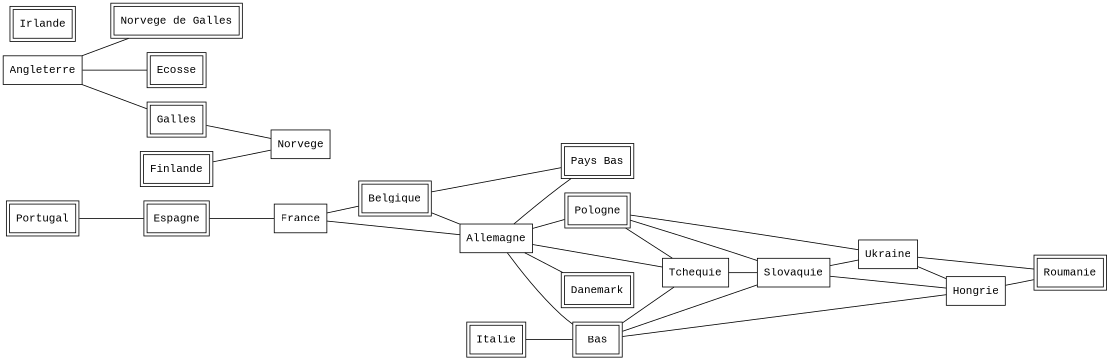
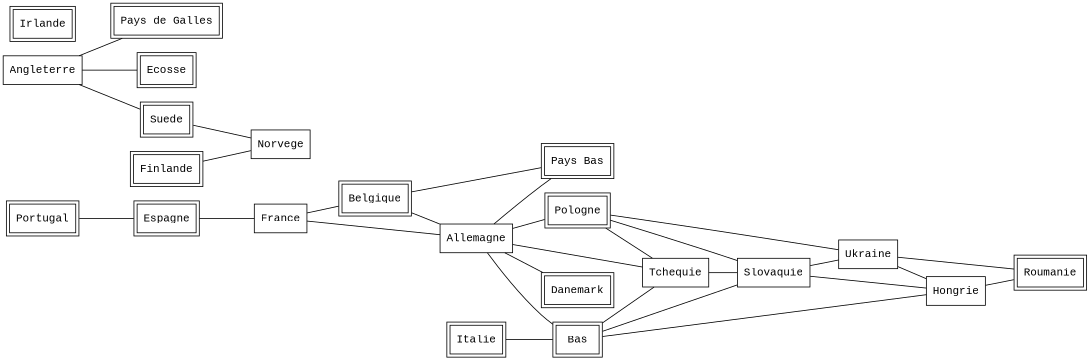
(177, 21) -> (167, 21)
(177, 120) -> (167, 120)
